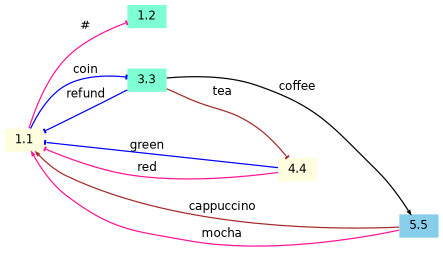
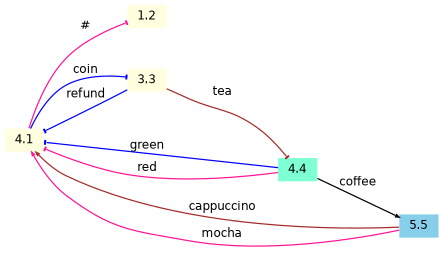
(147, 17) -> (147, 17)
(147, 80) -> (147, 80)
(307, 108) -> (356, 197)
(24, 140) -> (24, 140)
(298, 170) -> (298, 170)
